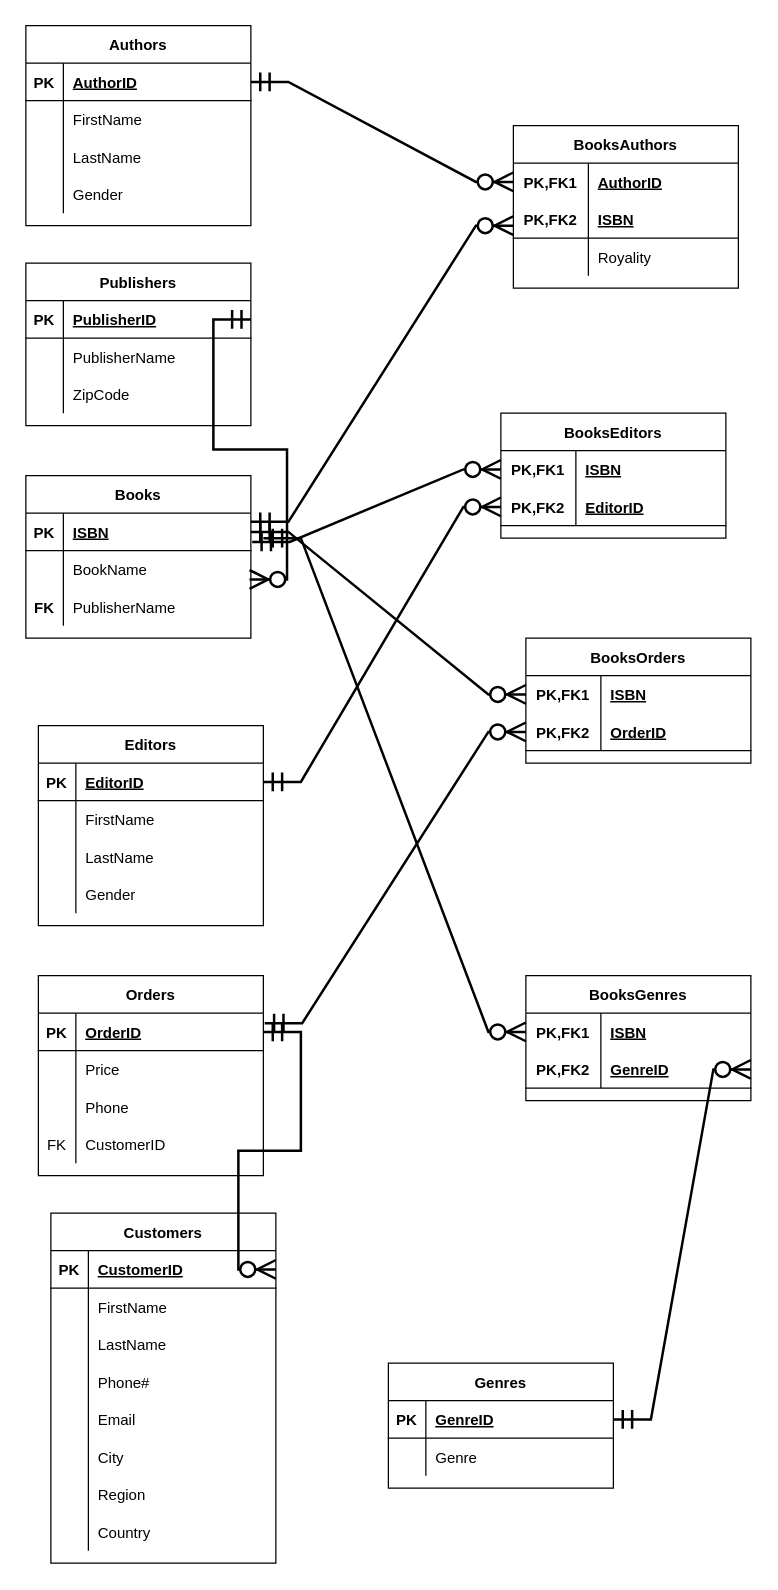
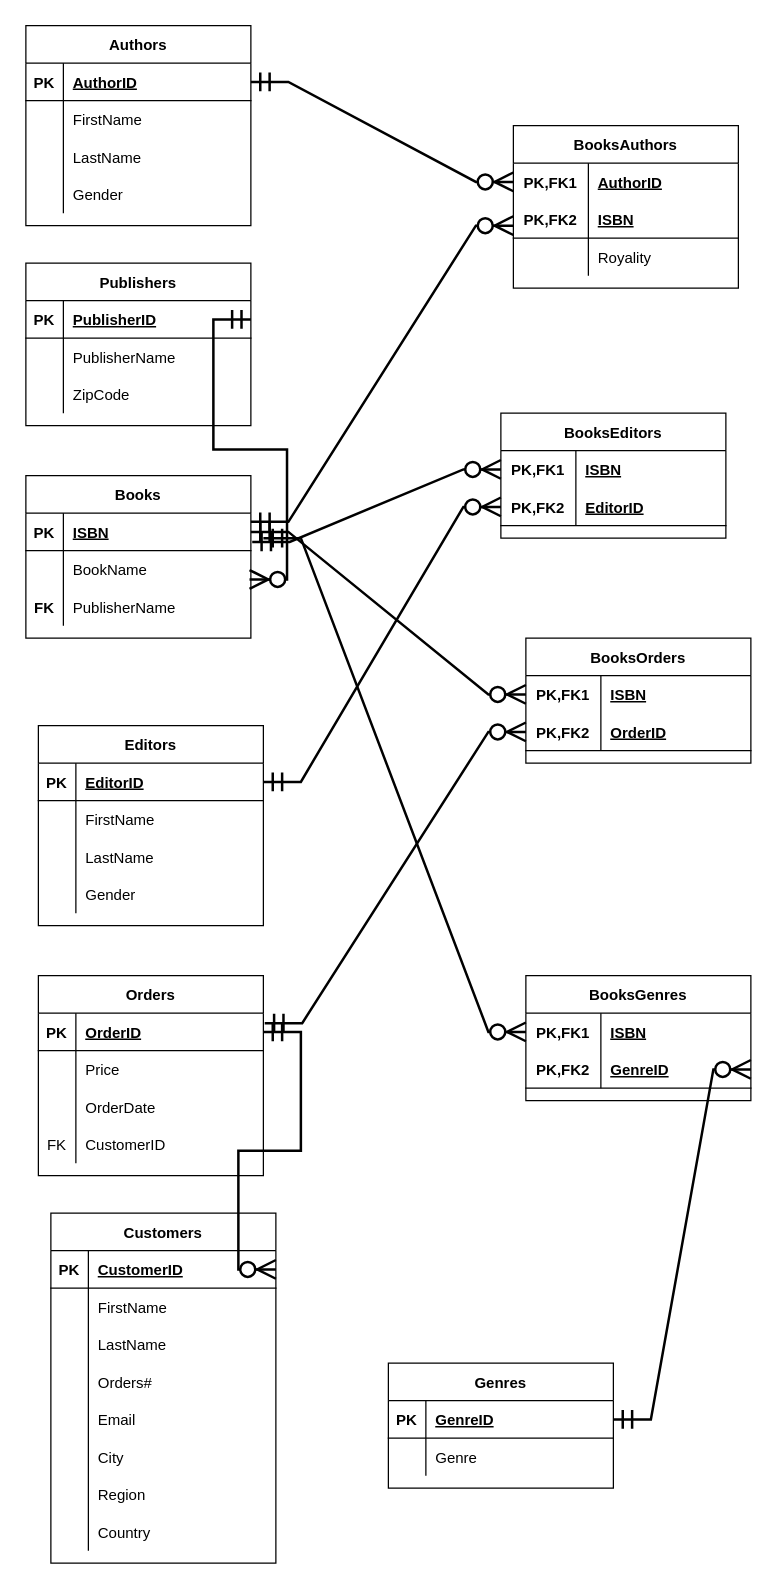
(106, 1108) -> (123, 1108)
(123, 1383) -> (127, 1383)
